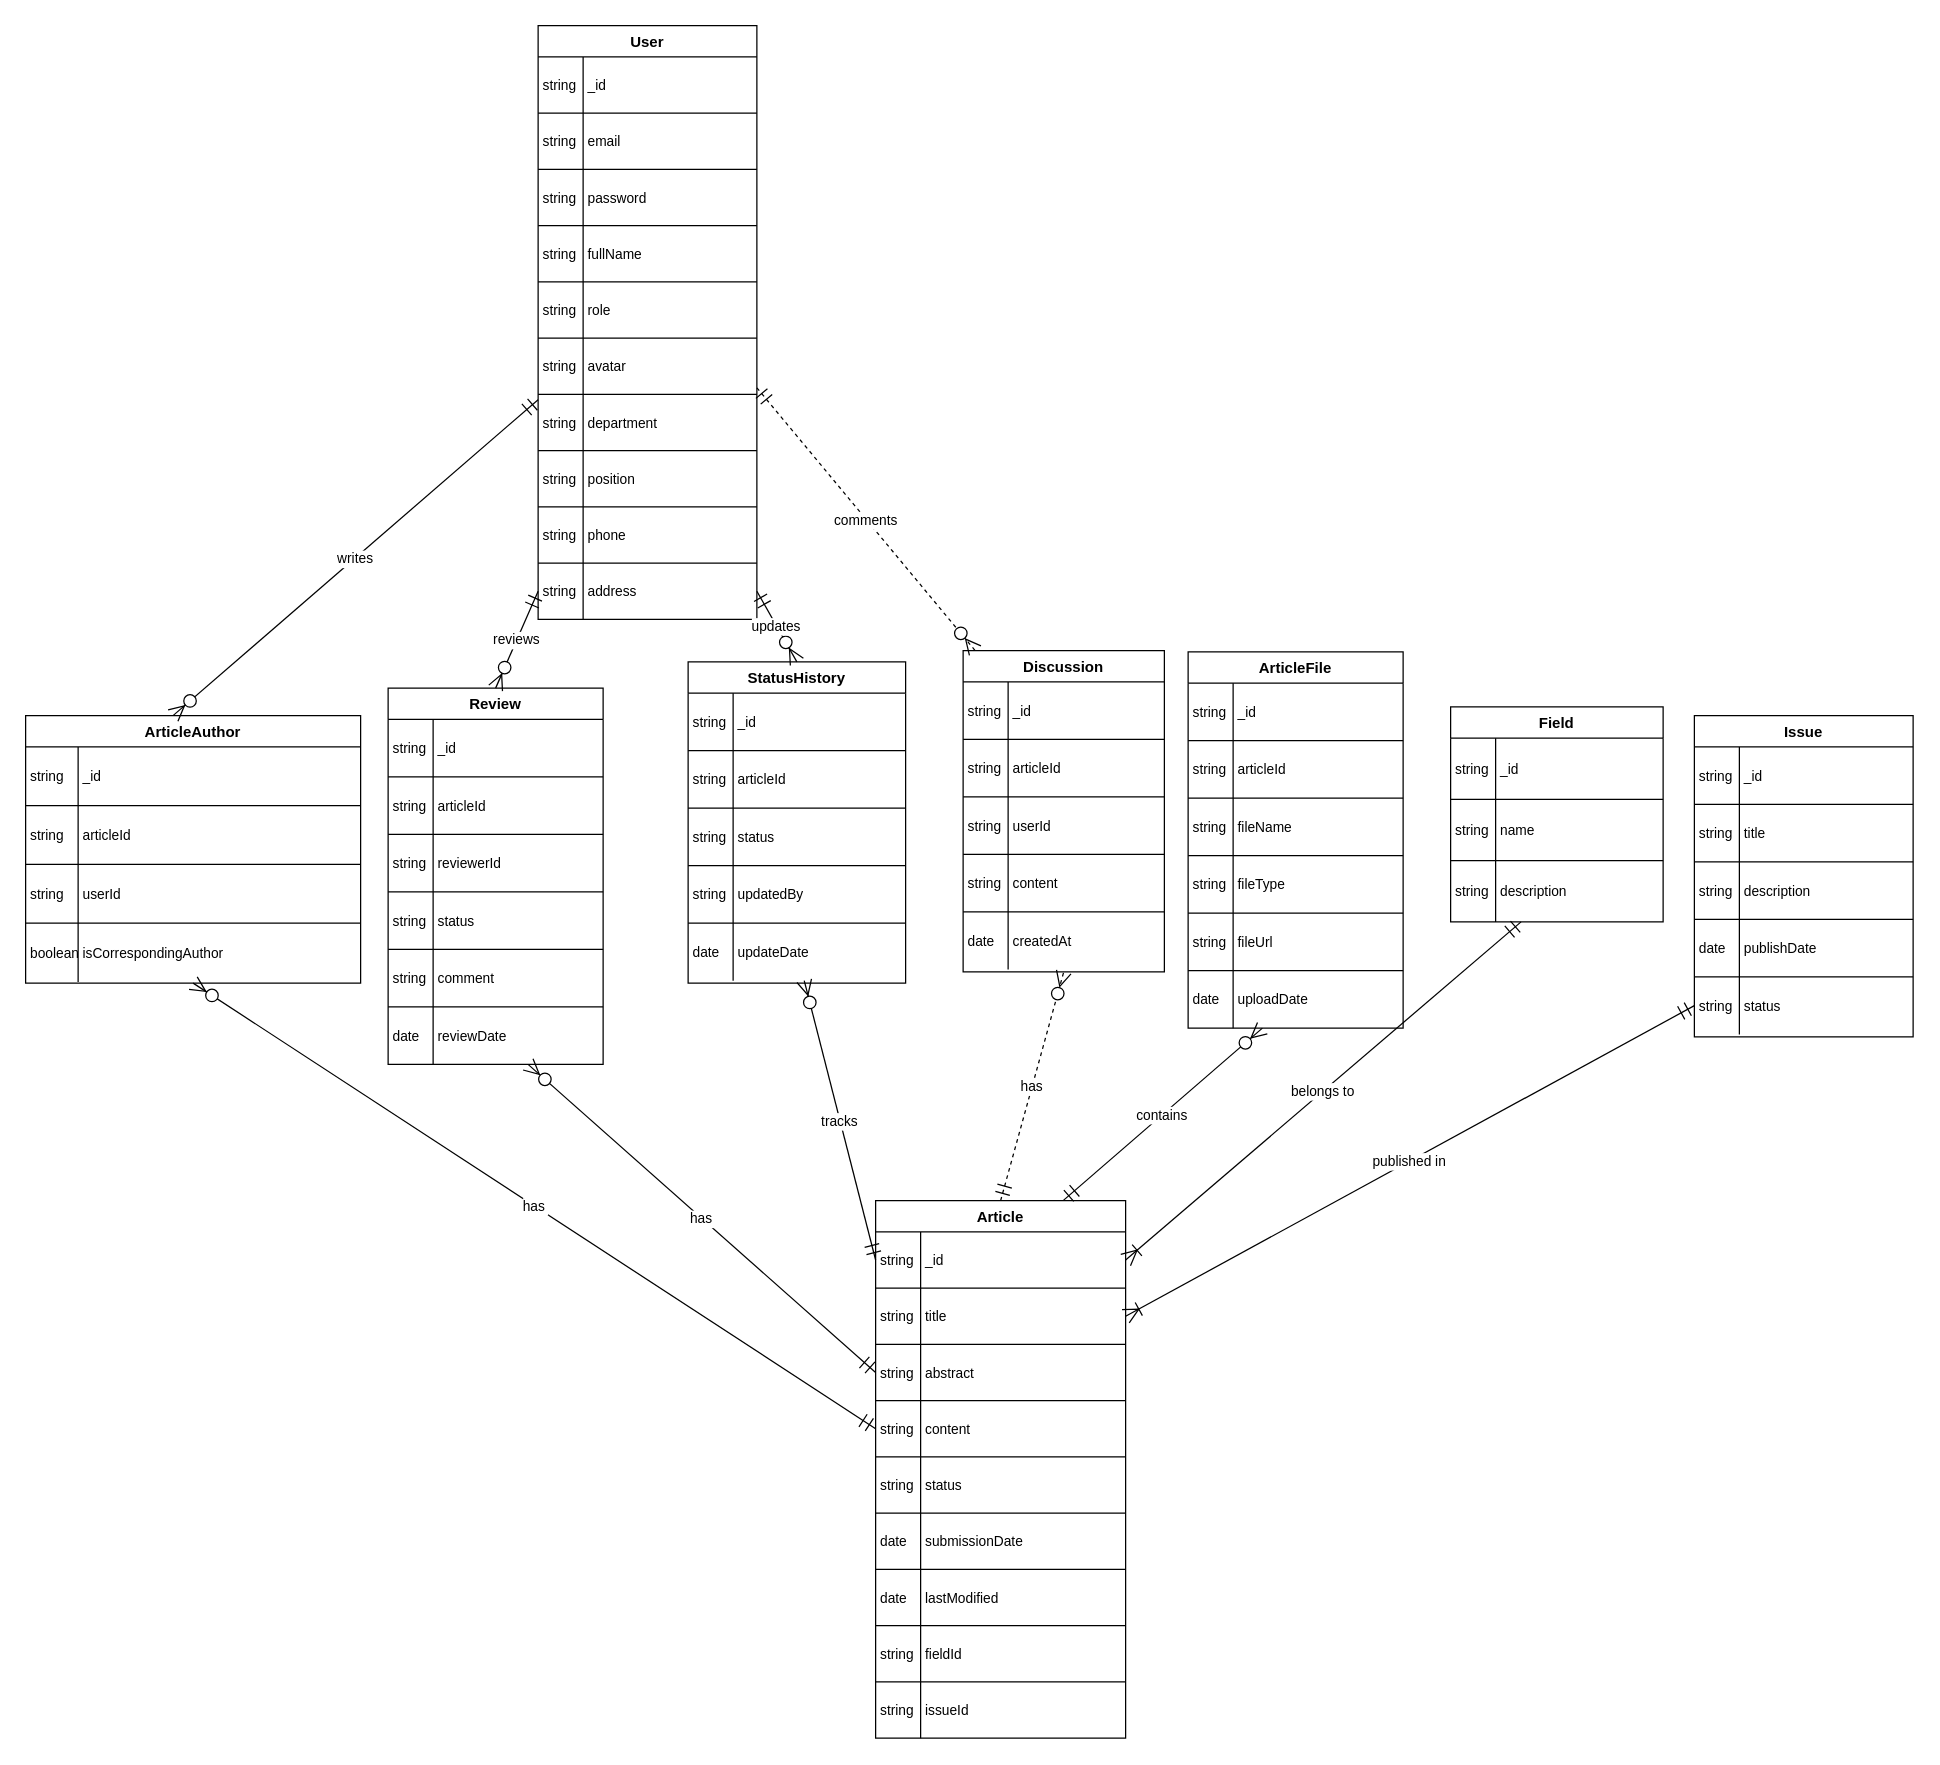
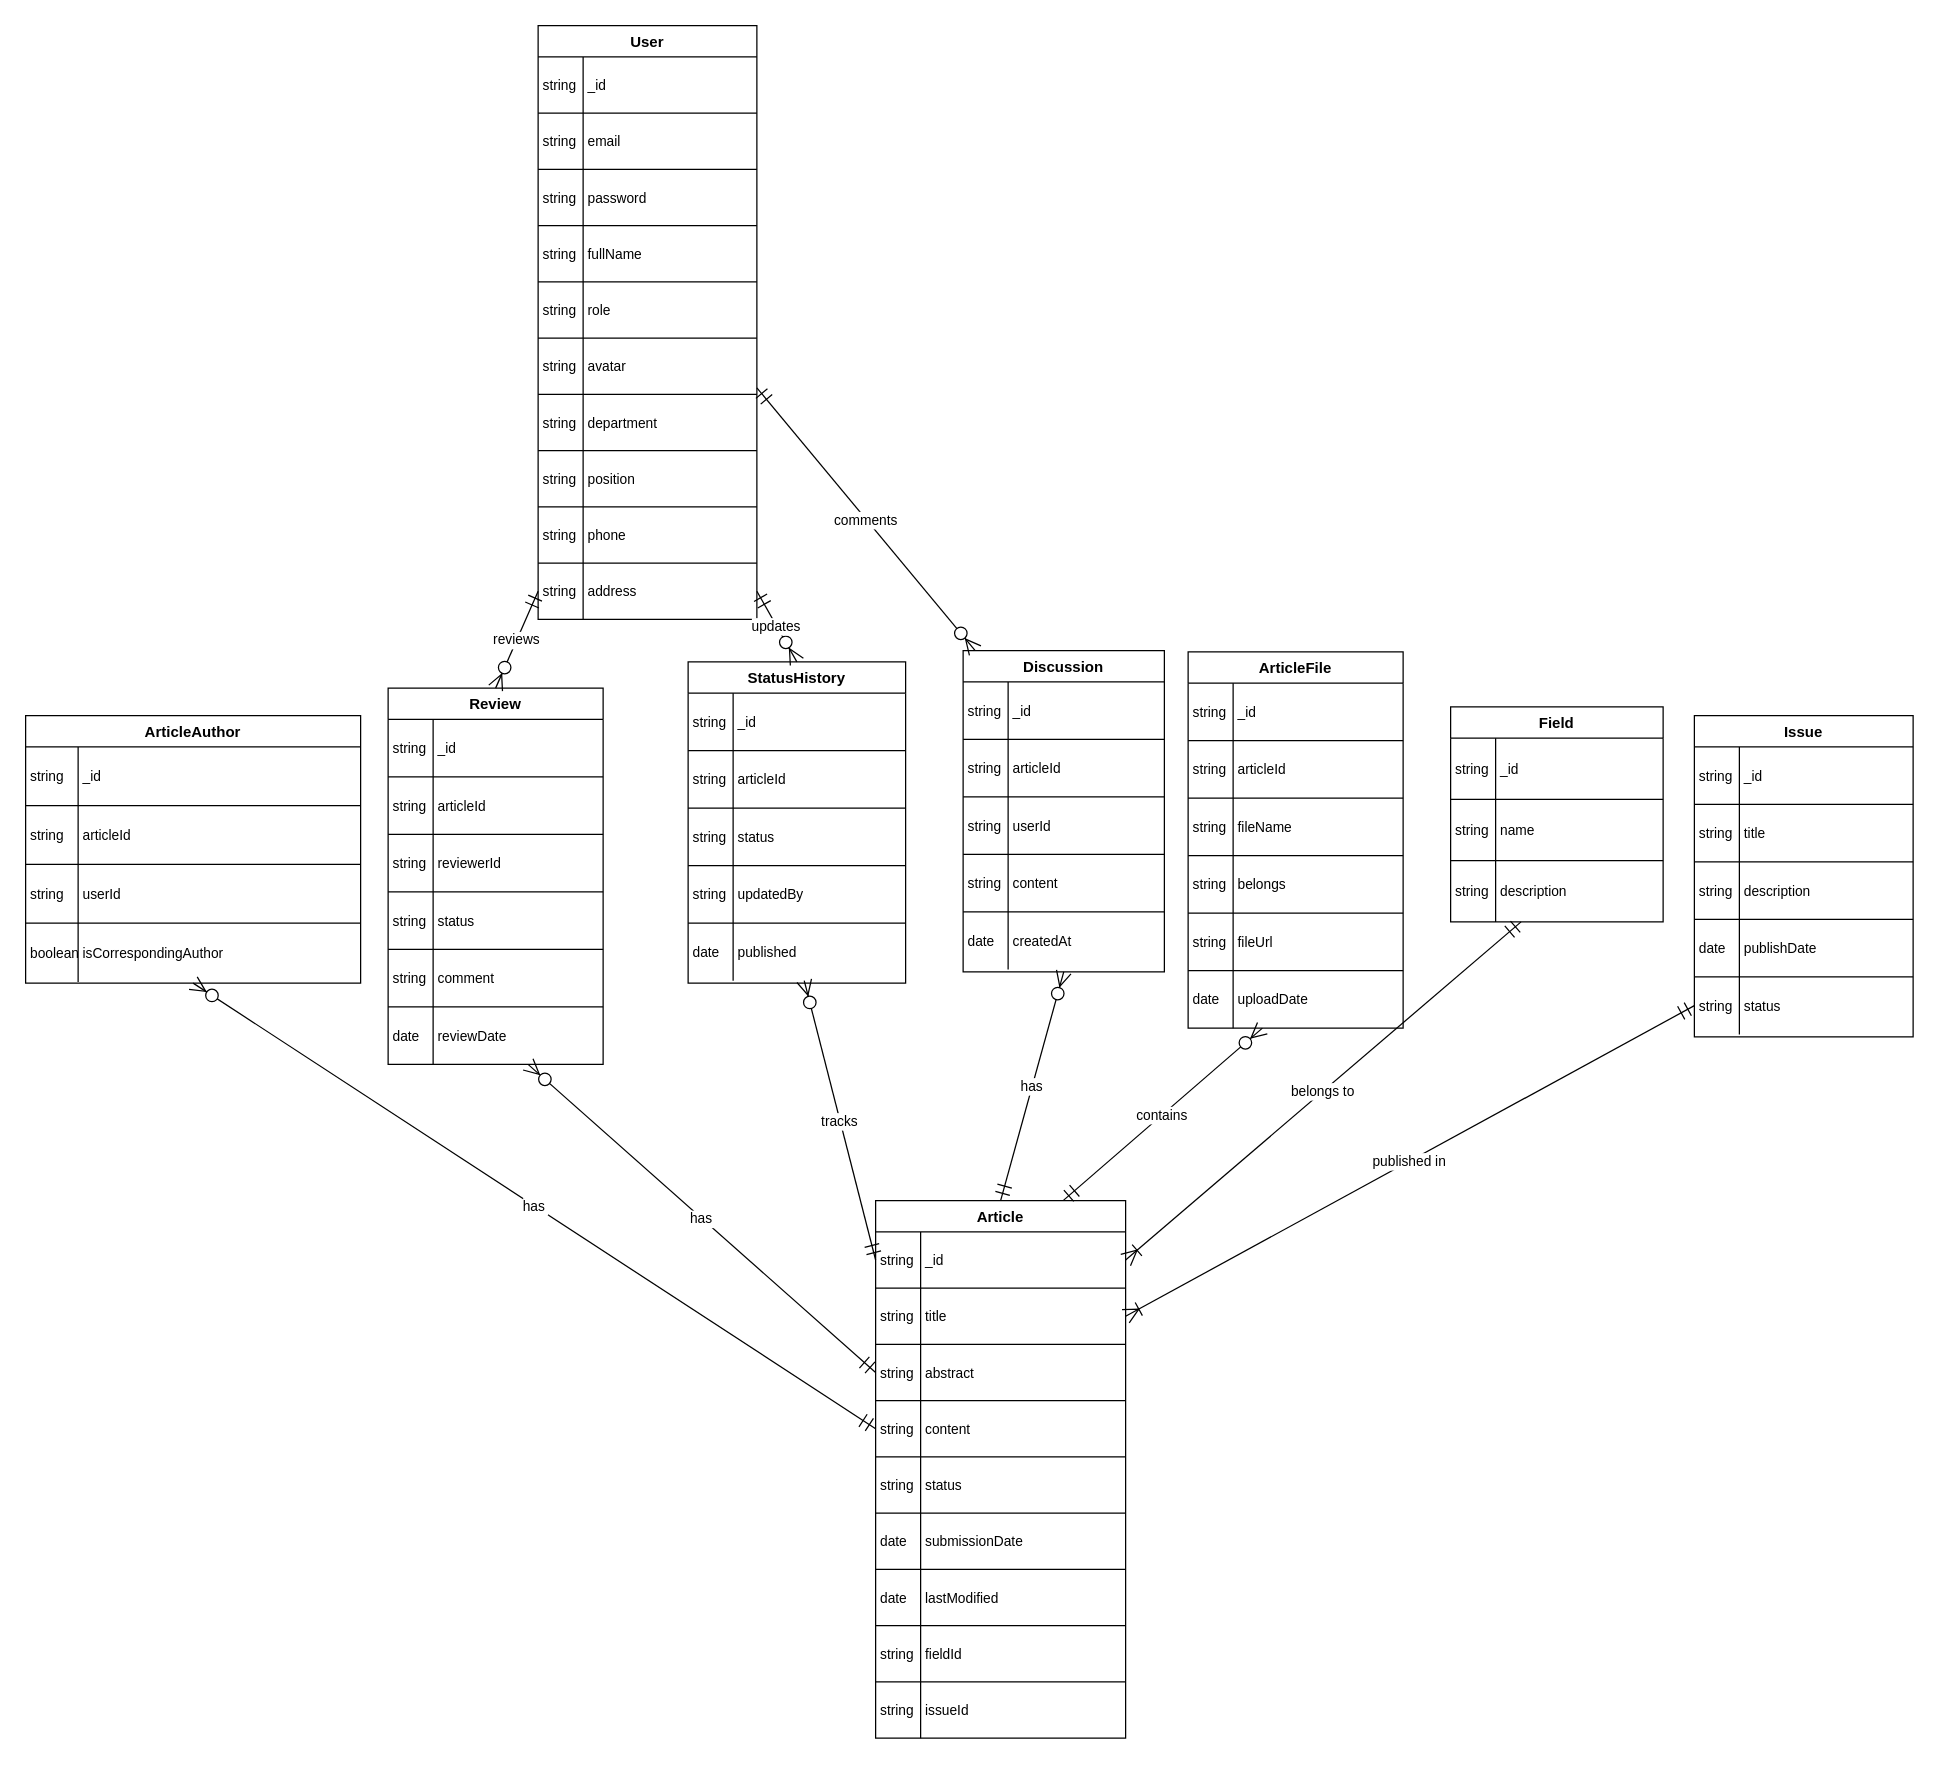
(809, 450) -> (809, 450)
(355, 558) -> none
(1265, 885) -> (1263, 885)
(776, 952) -> (769, 952)
(1015, 1148) -> (1015, 1148)
